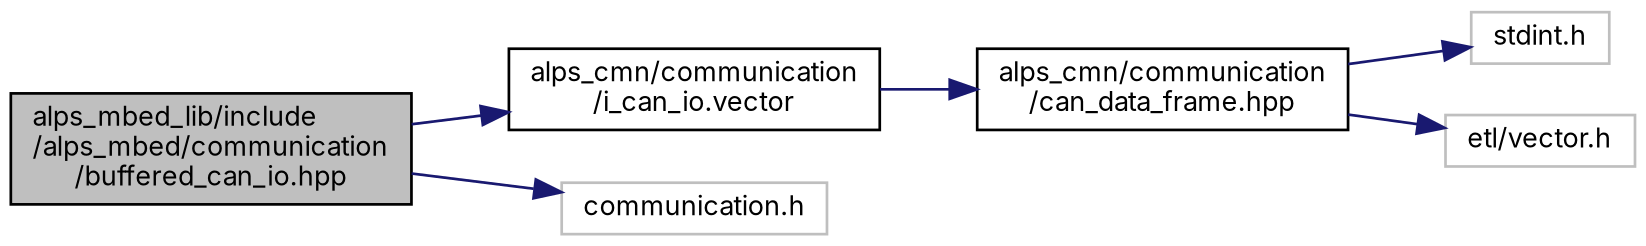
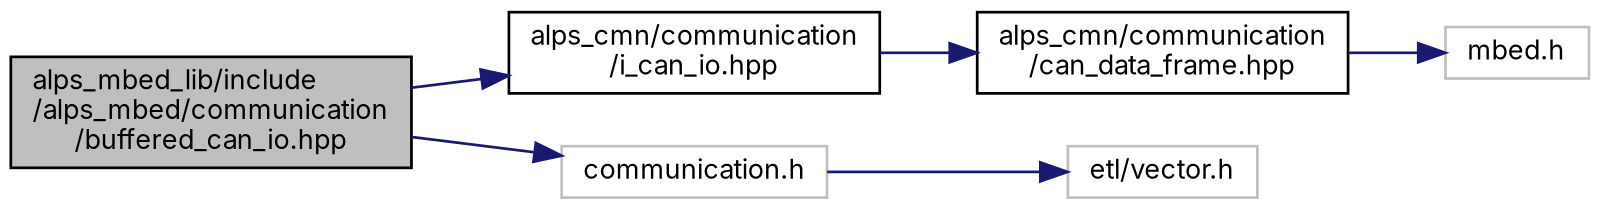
(1540, 38) -> (1517, 53)
(694, 89) -> (694, 53)
(1383, 119) -> (933, 172)
